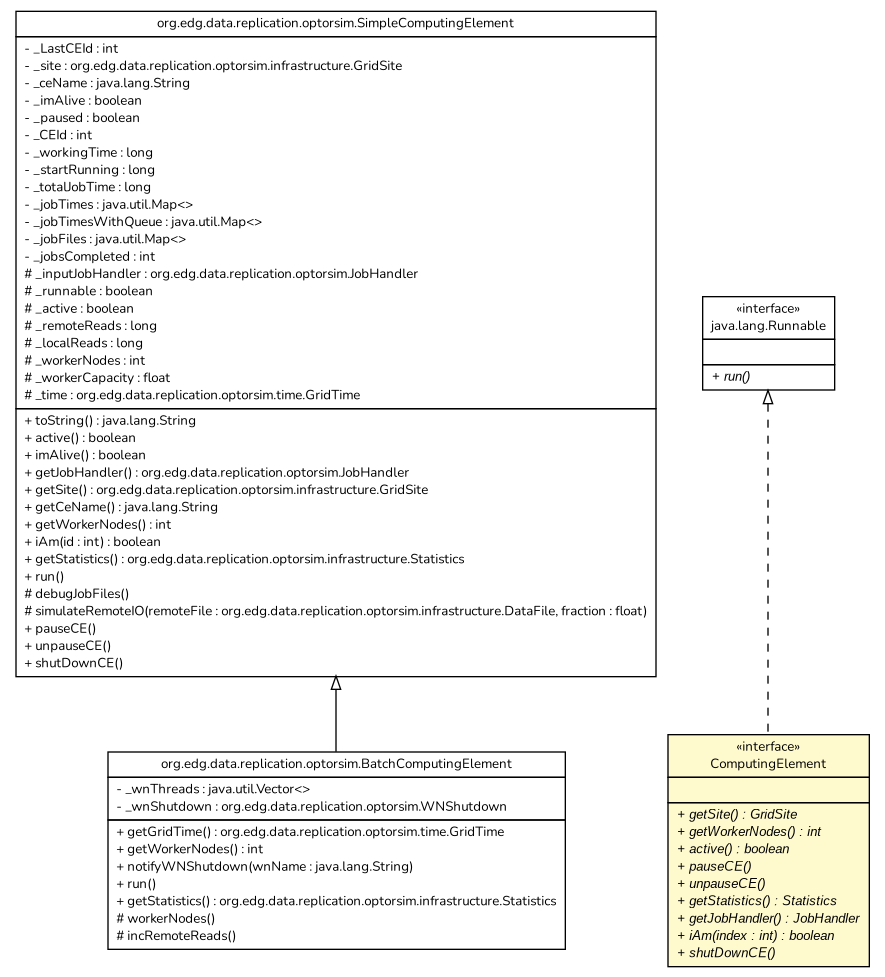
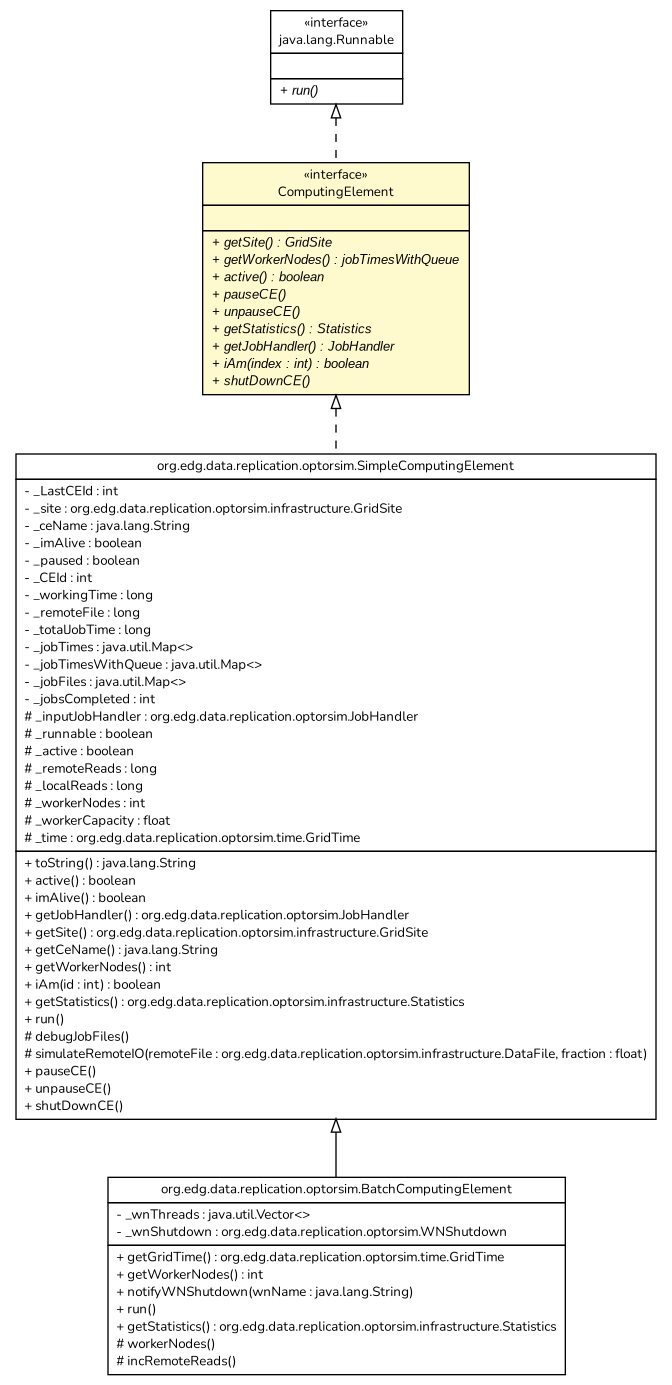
(90, 170) -> (83, 613)
none -> (336, 431)
(750, 832) -> (336, 260)
